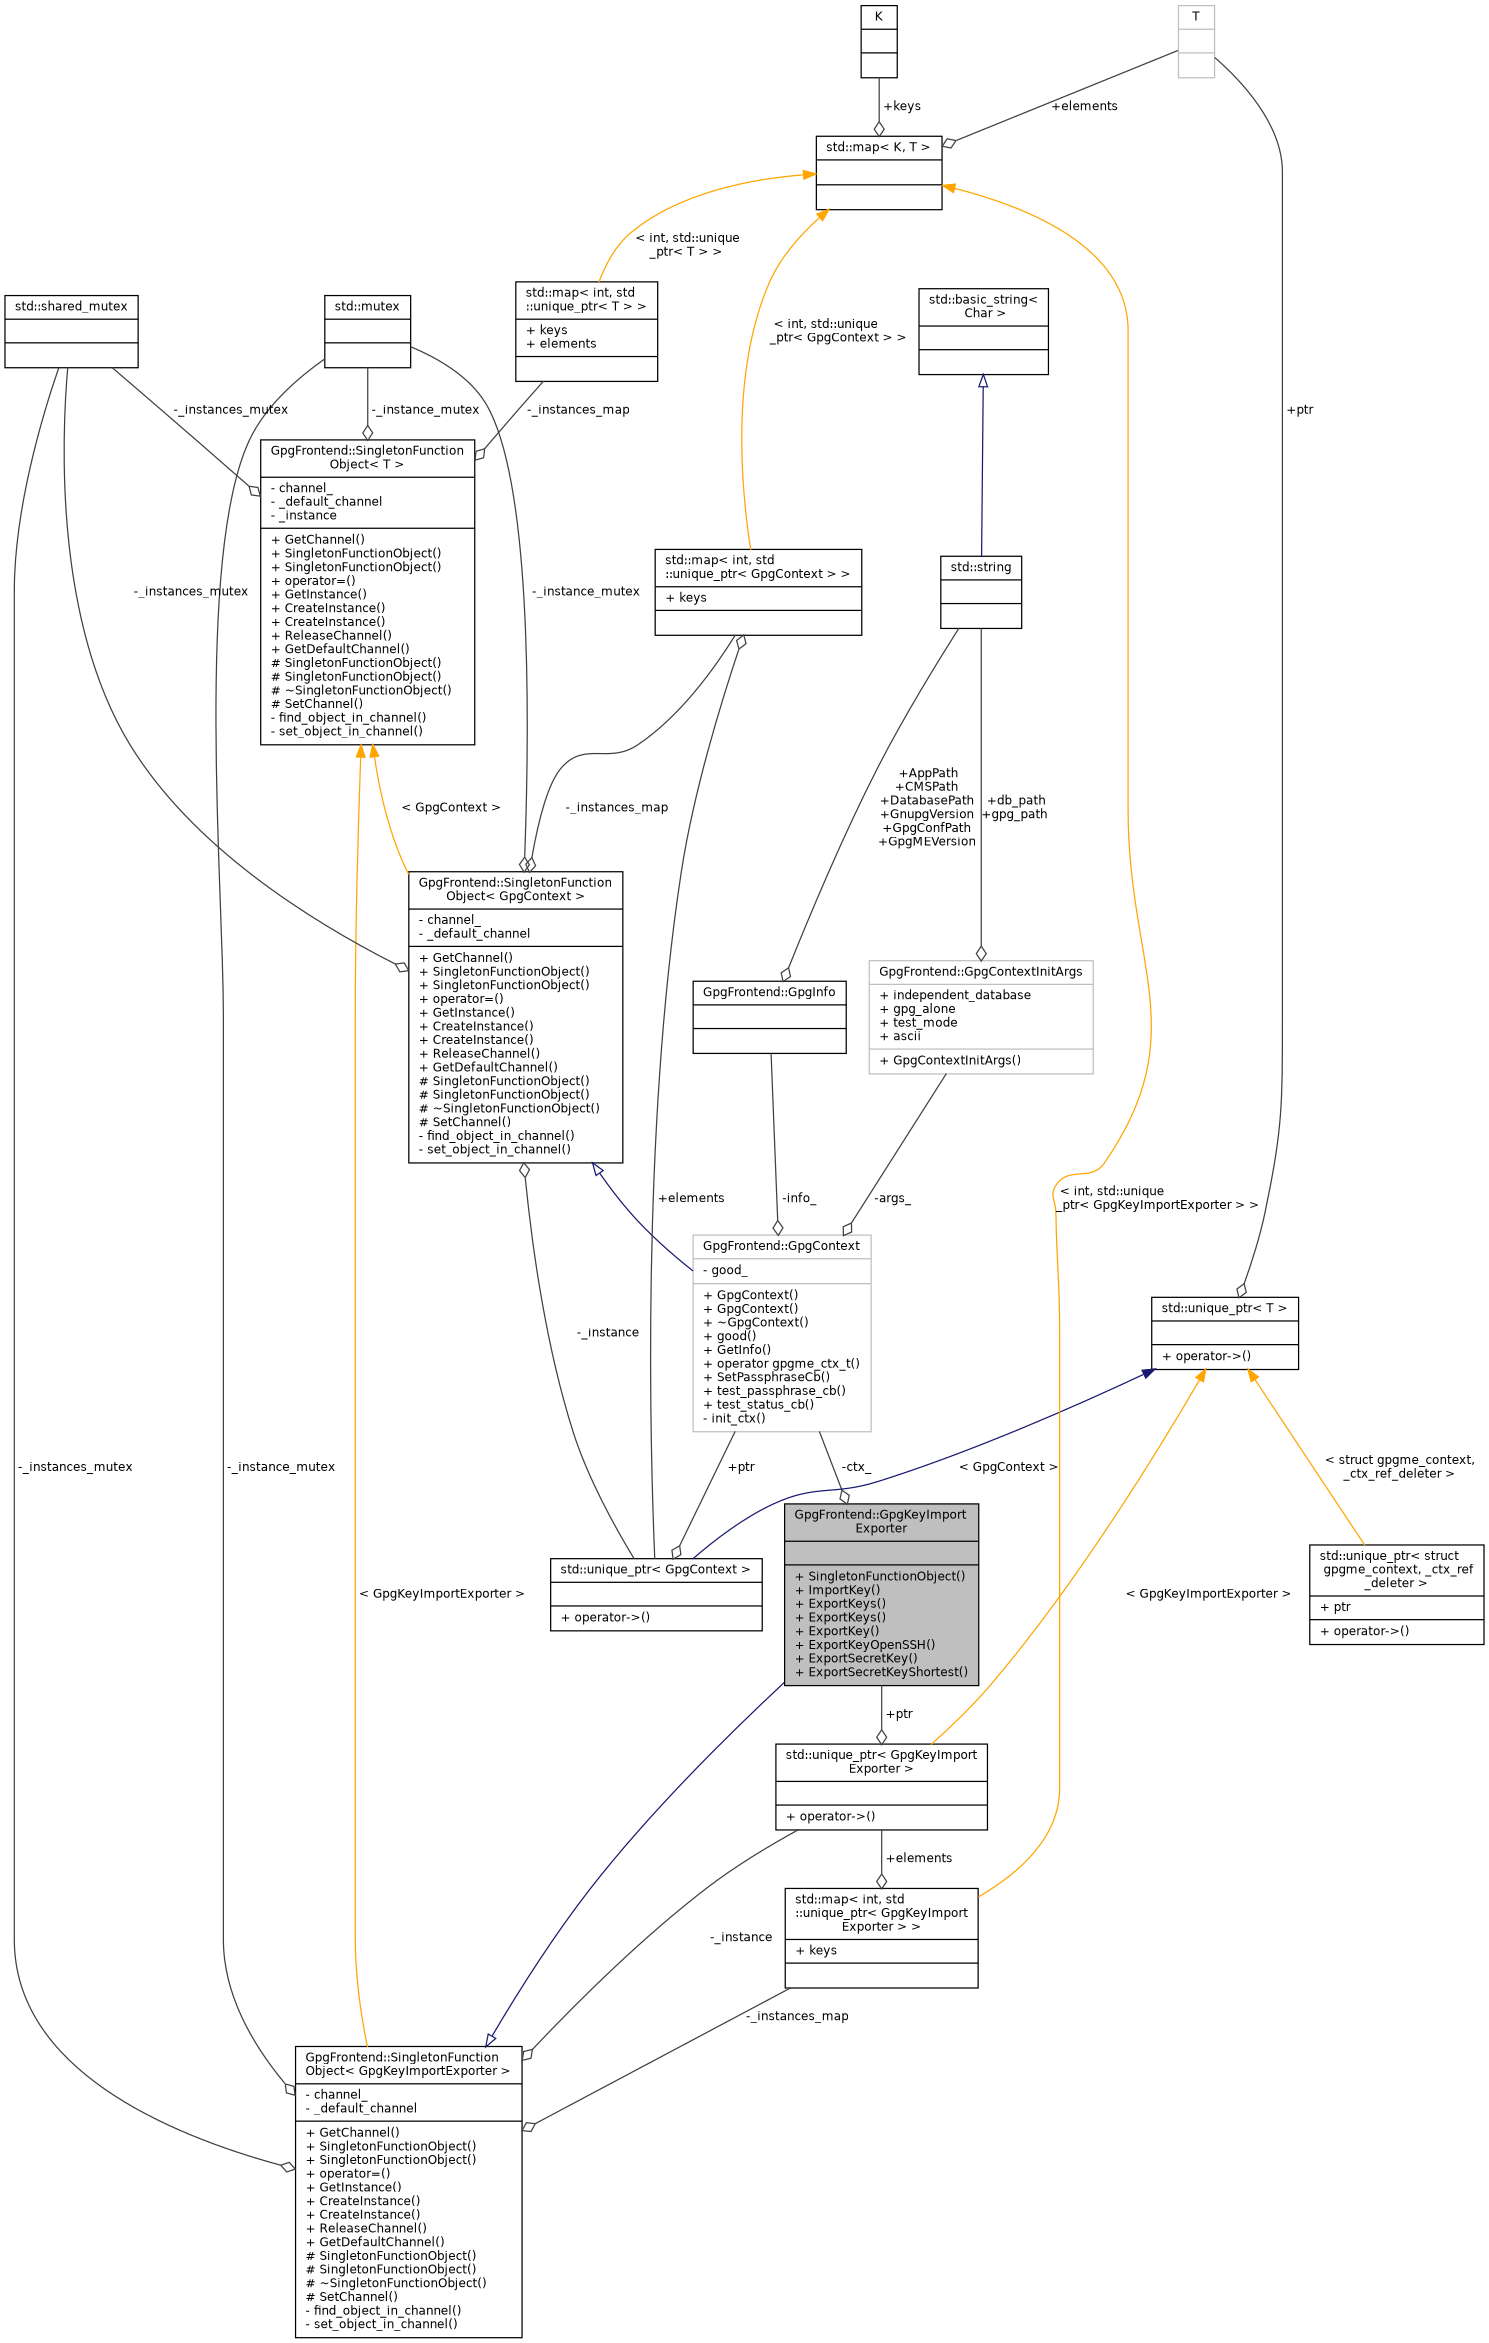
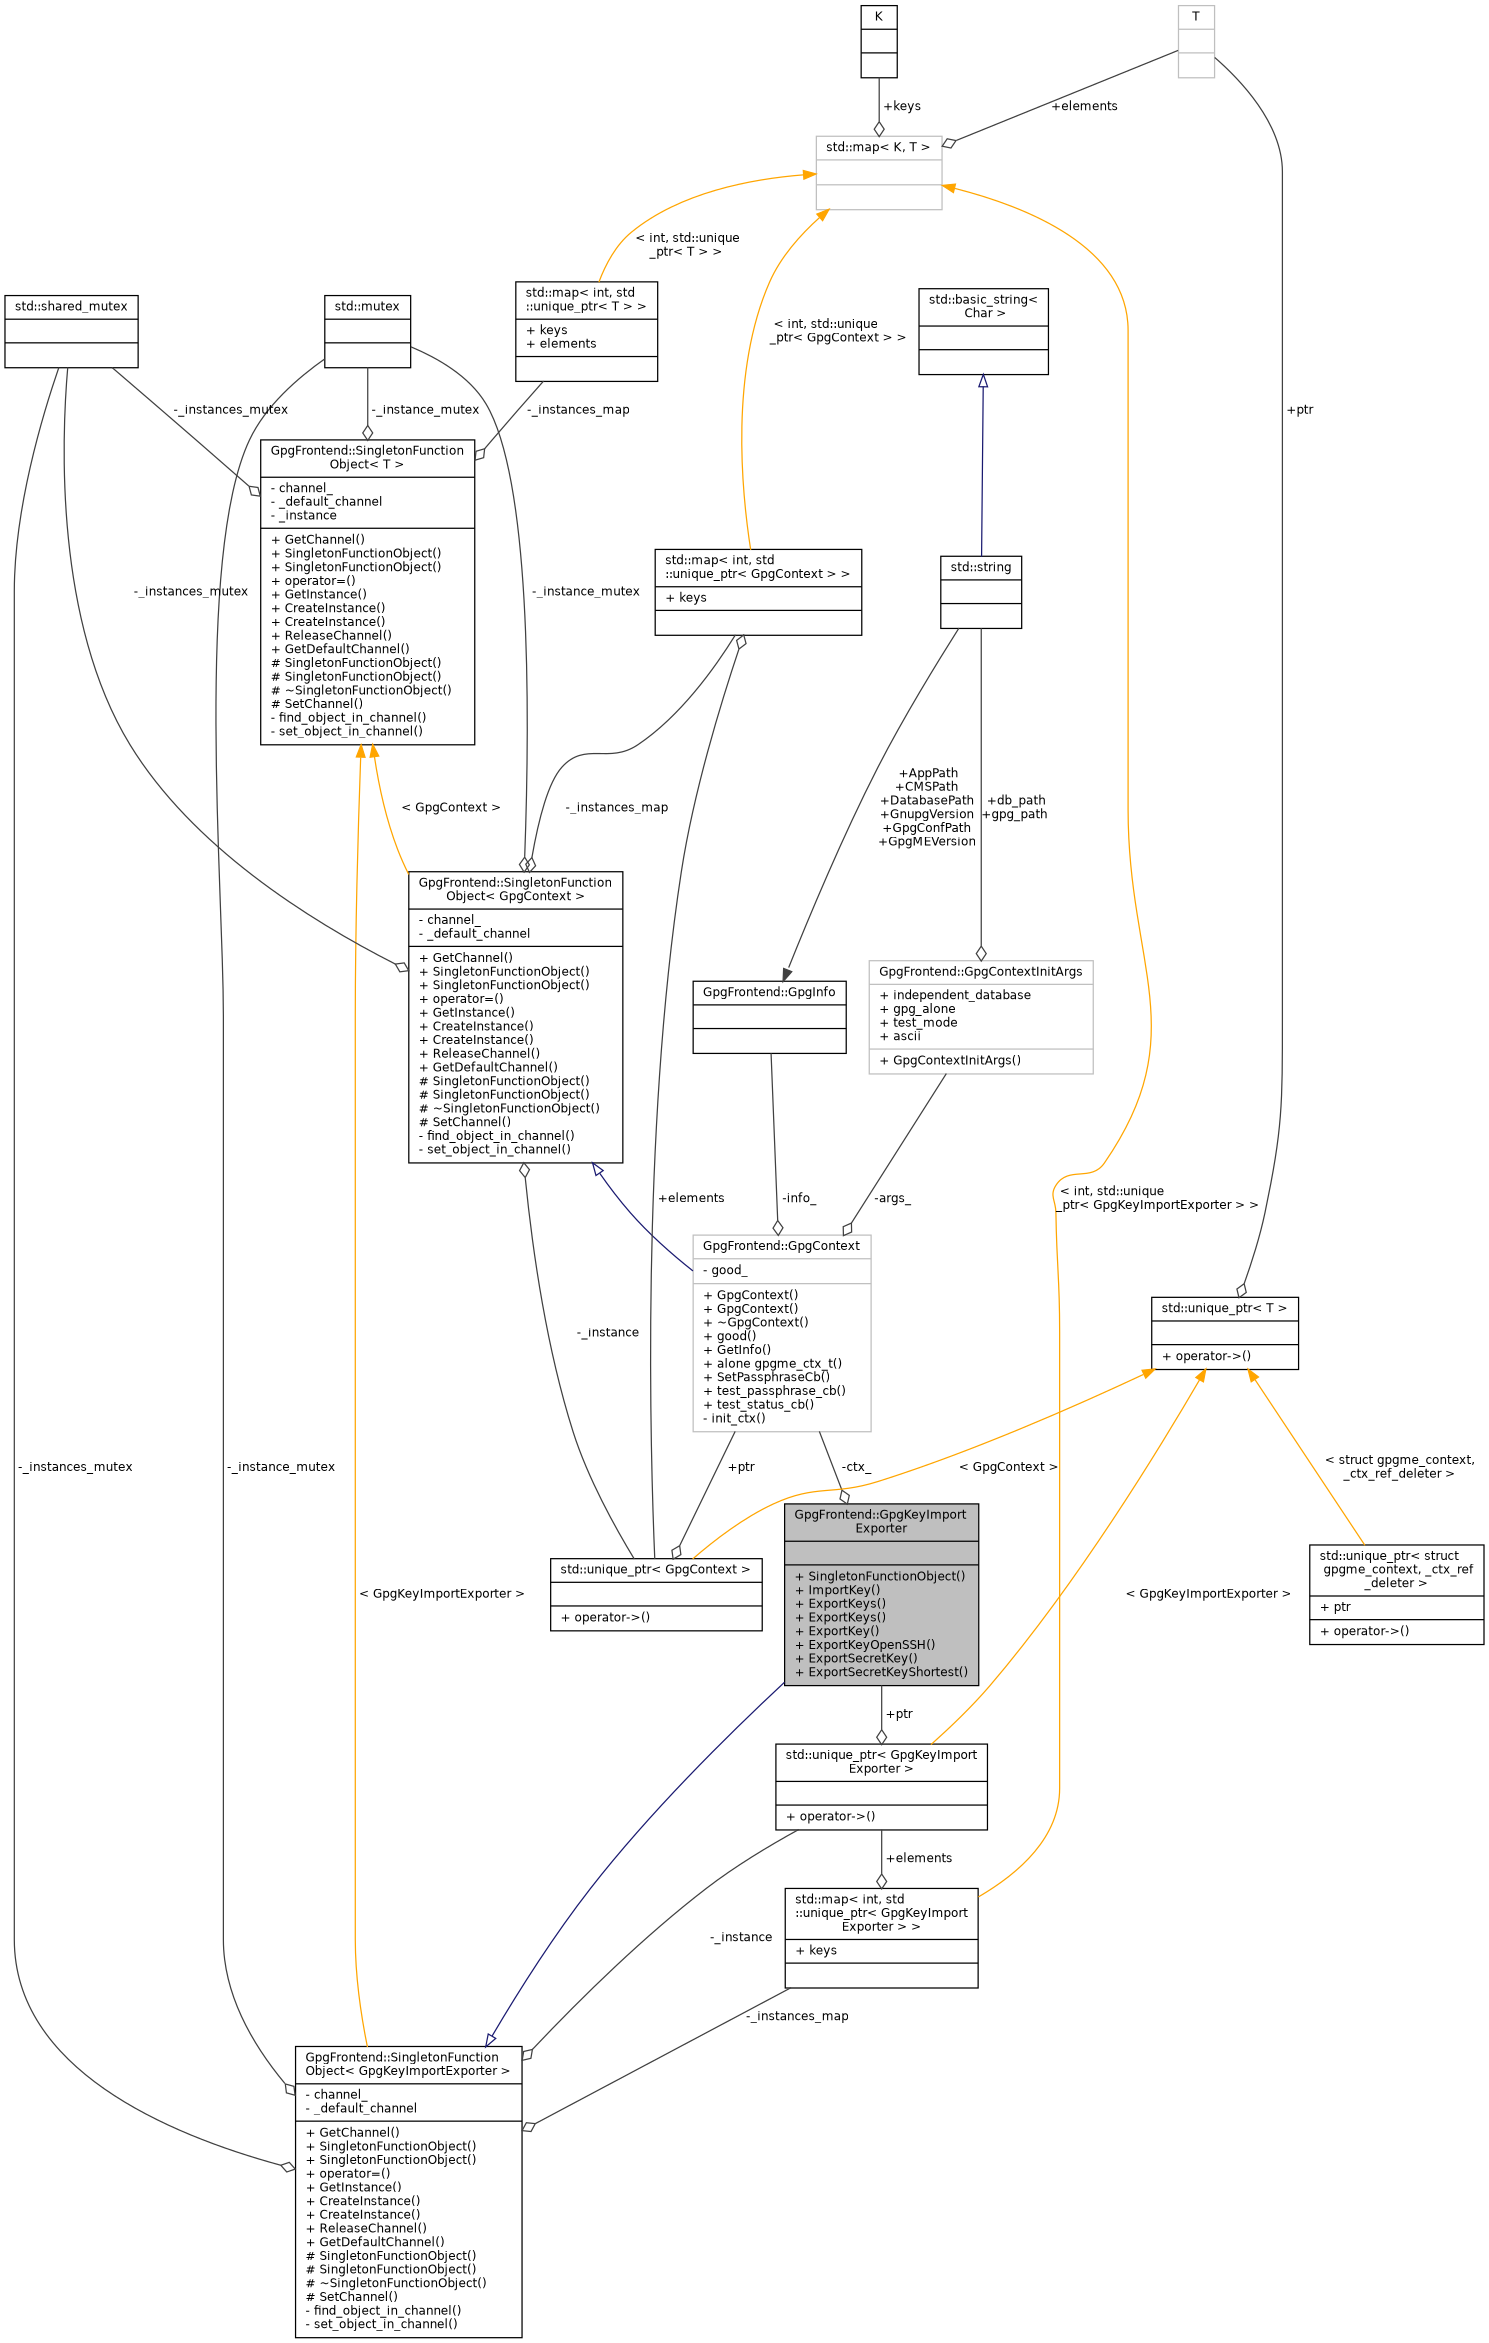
(879, 173) -> (879, 173)
(865, 793) -> (865, 793)
(782, 1364) -> (773, 1364)
(916, 1469) -> (916, 1469)
